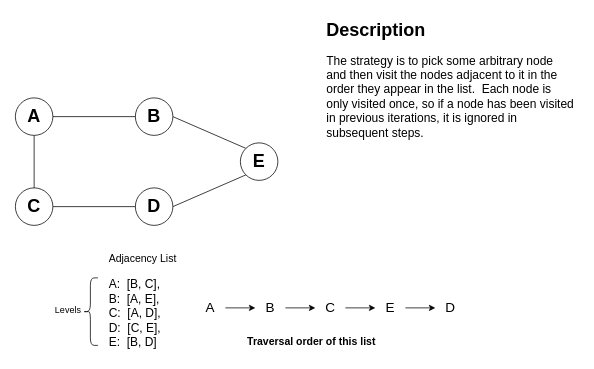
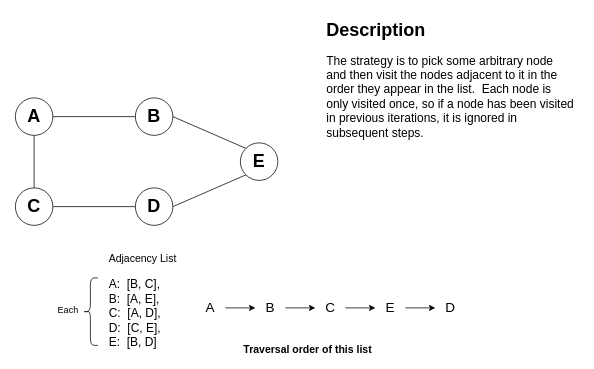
(68, 310) -> (68, 310)
(312, 342) -> (308, 349)
